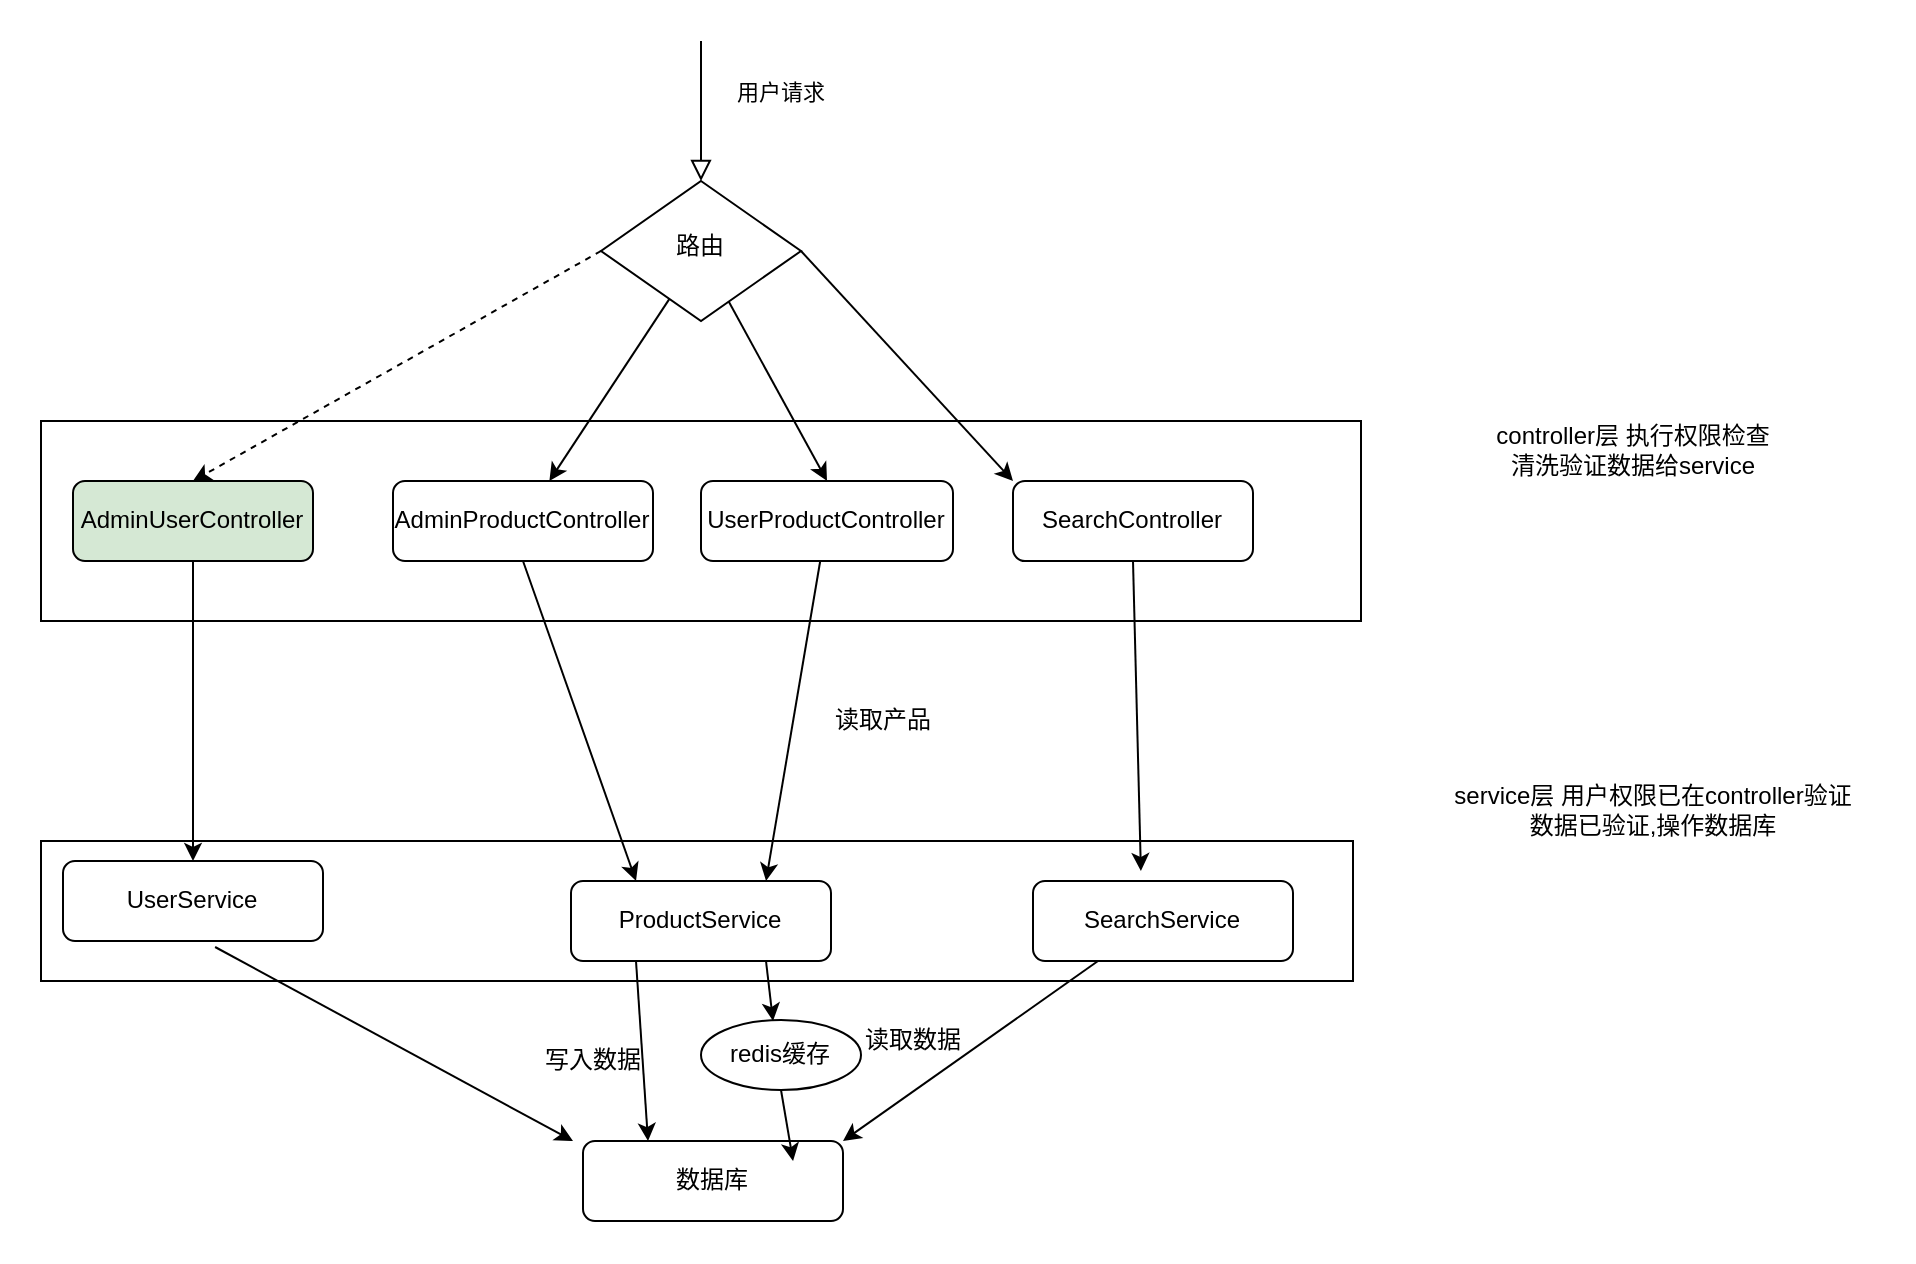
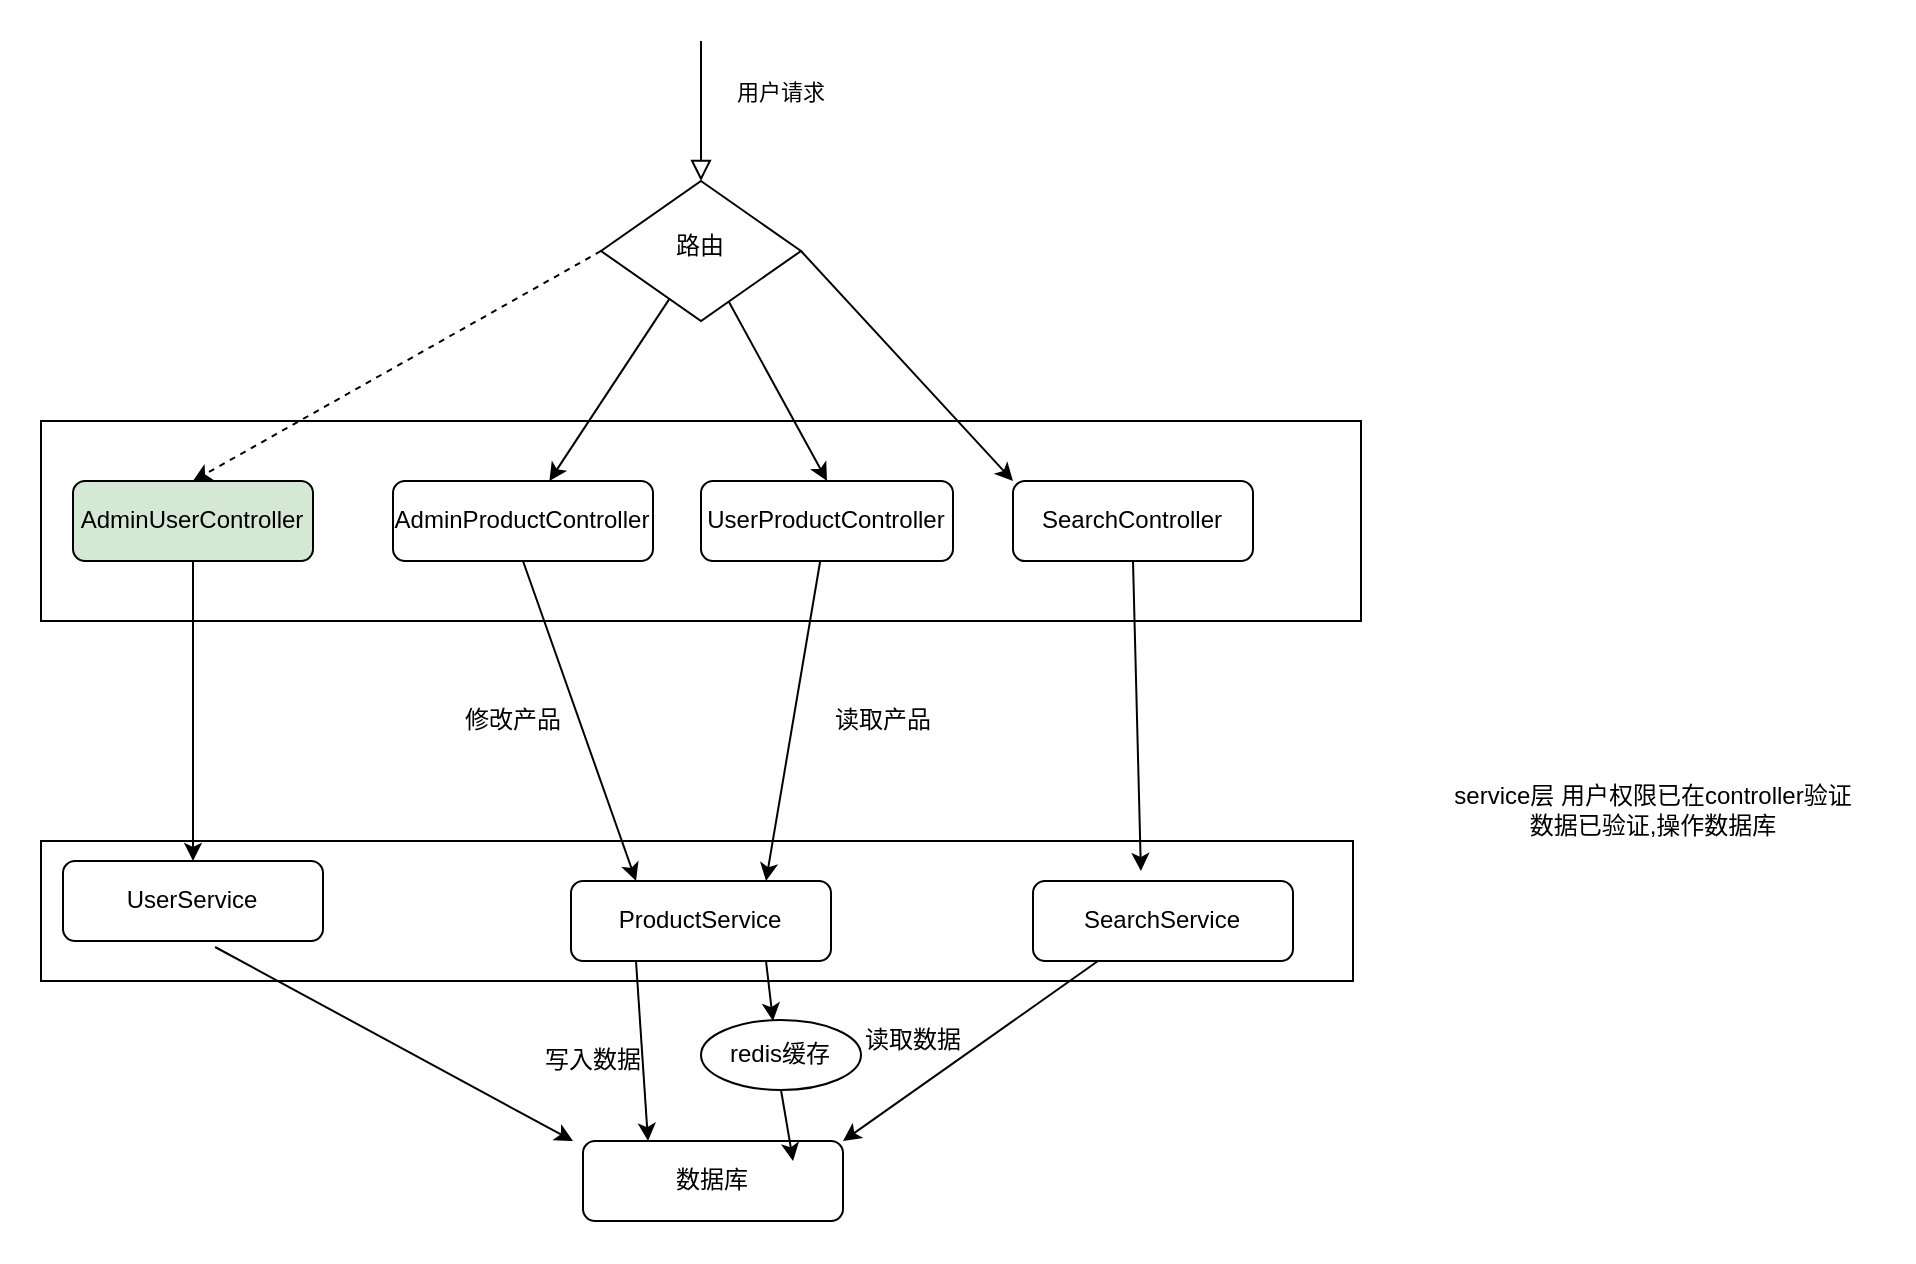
(1633, 451) -> none
none -> (513, 721)
